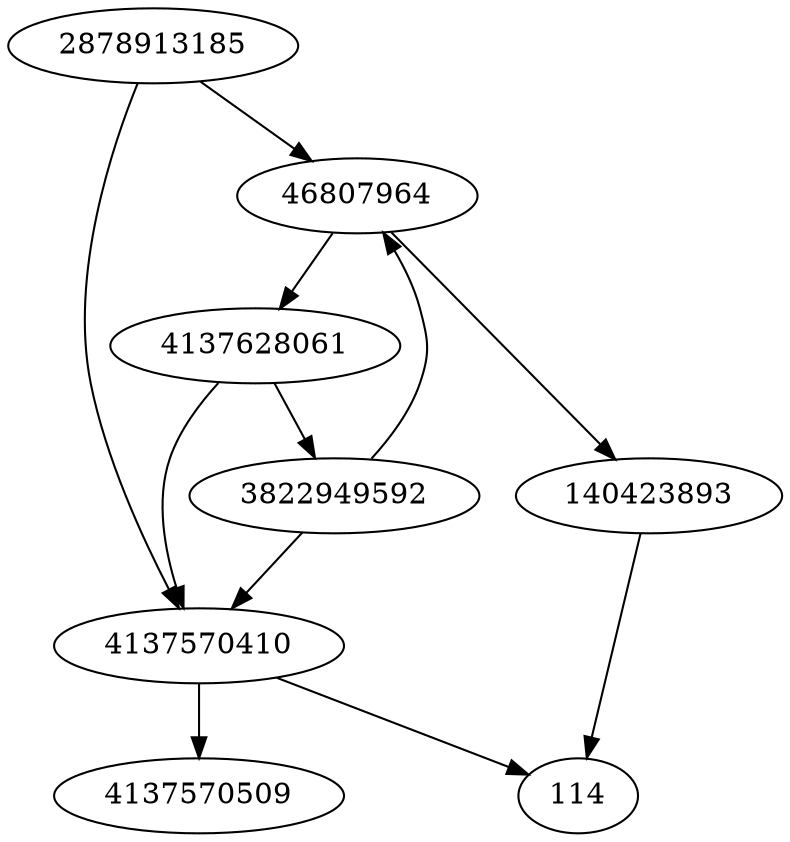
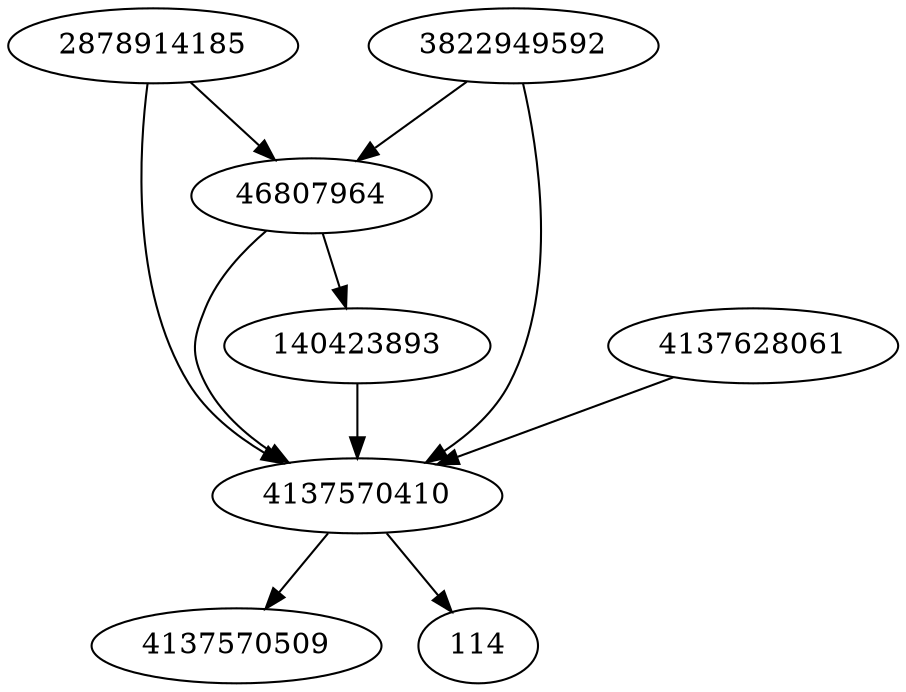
(153, 46) -> (153, 46)
(312, 262) -> (195, 344)
(290, 411) -> none
(616, 636) -> (357, 411)
